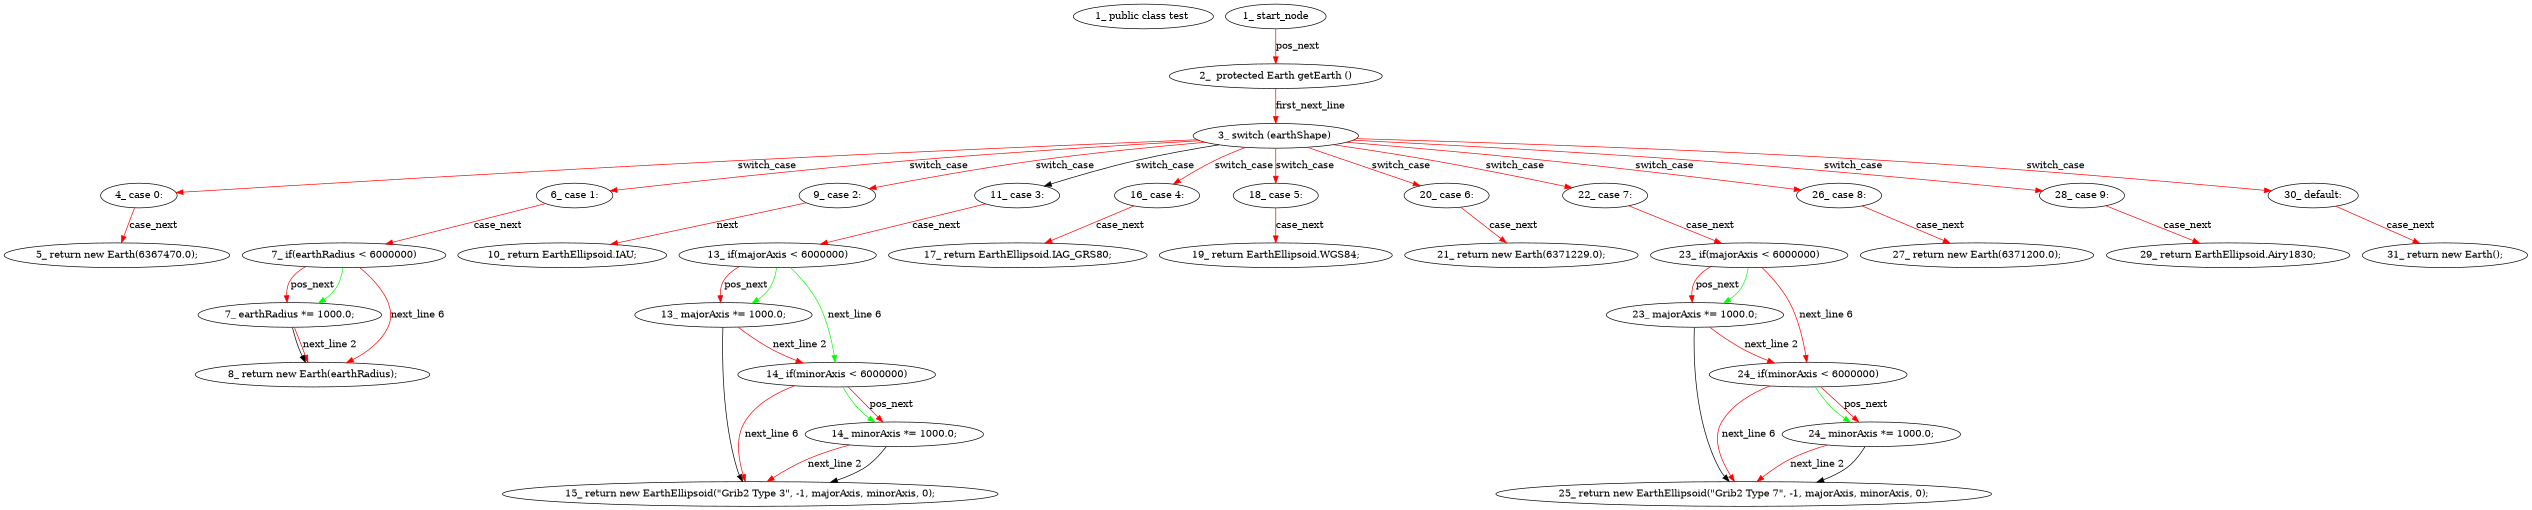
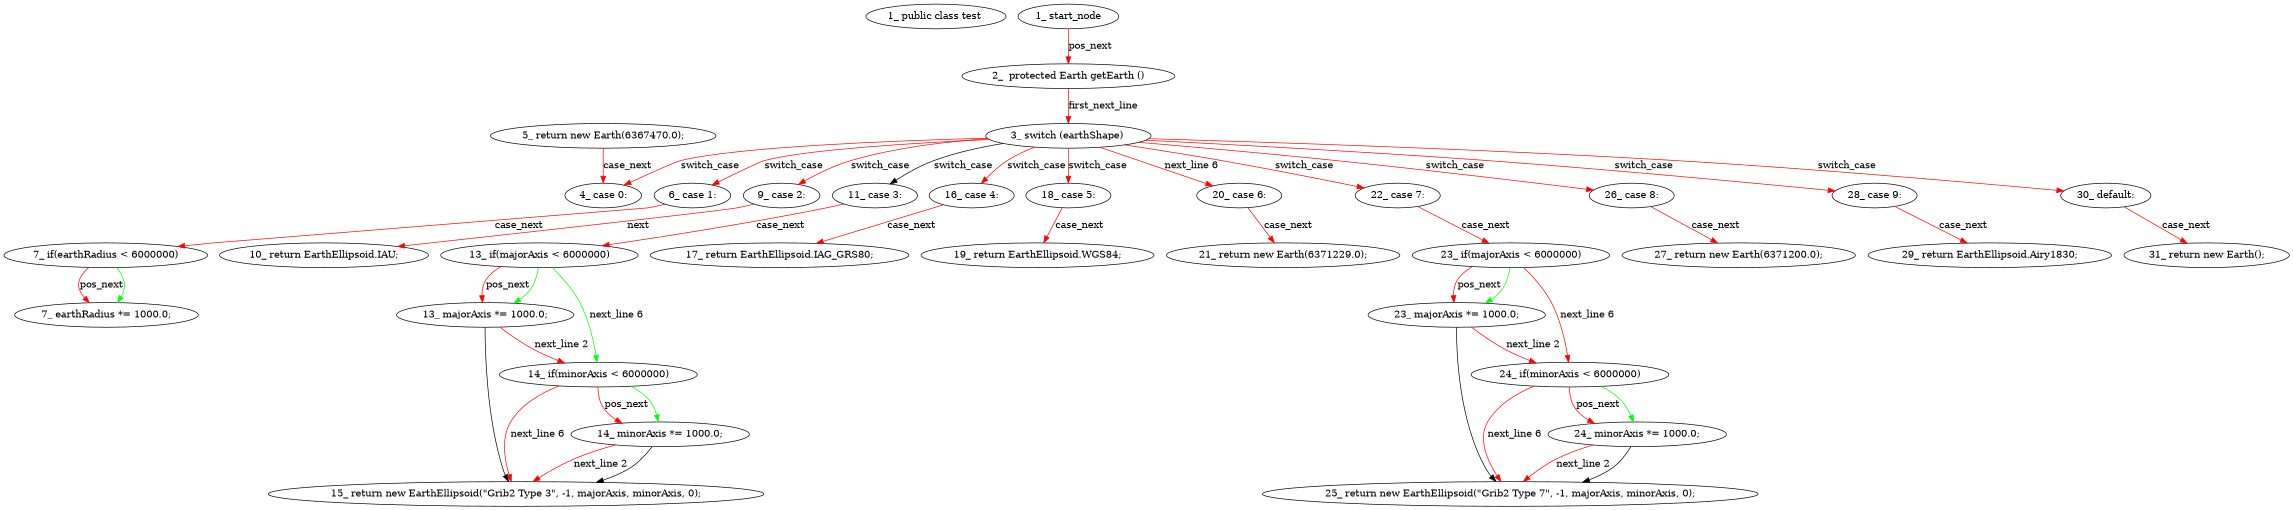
(1401, 166) -> (1192, 166)
(129, 222) -> (603, 162)
(312, 375) -> none
